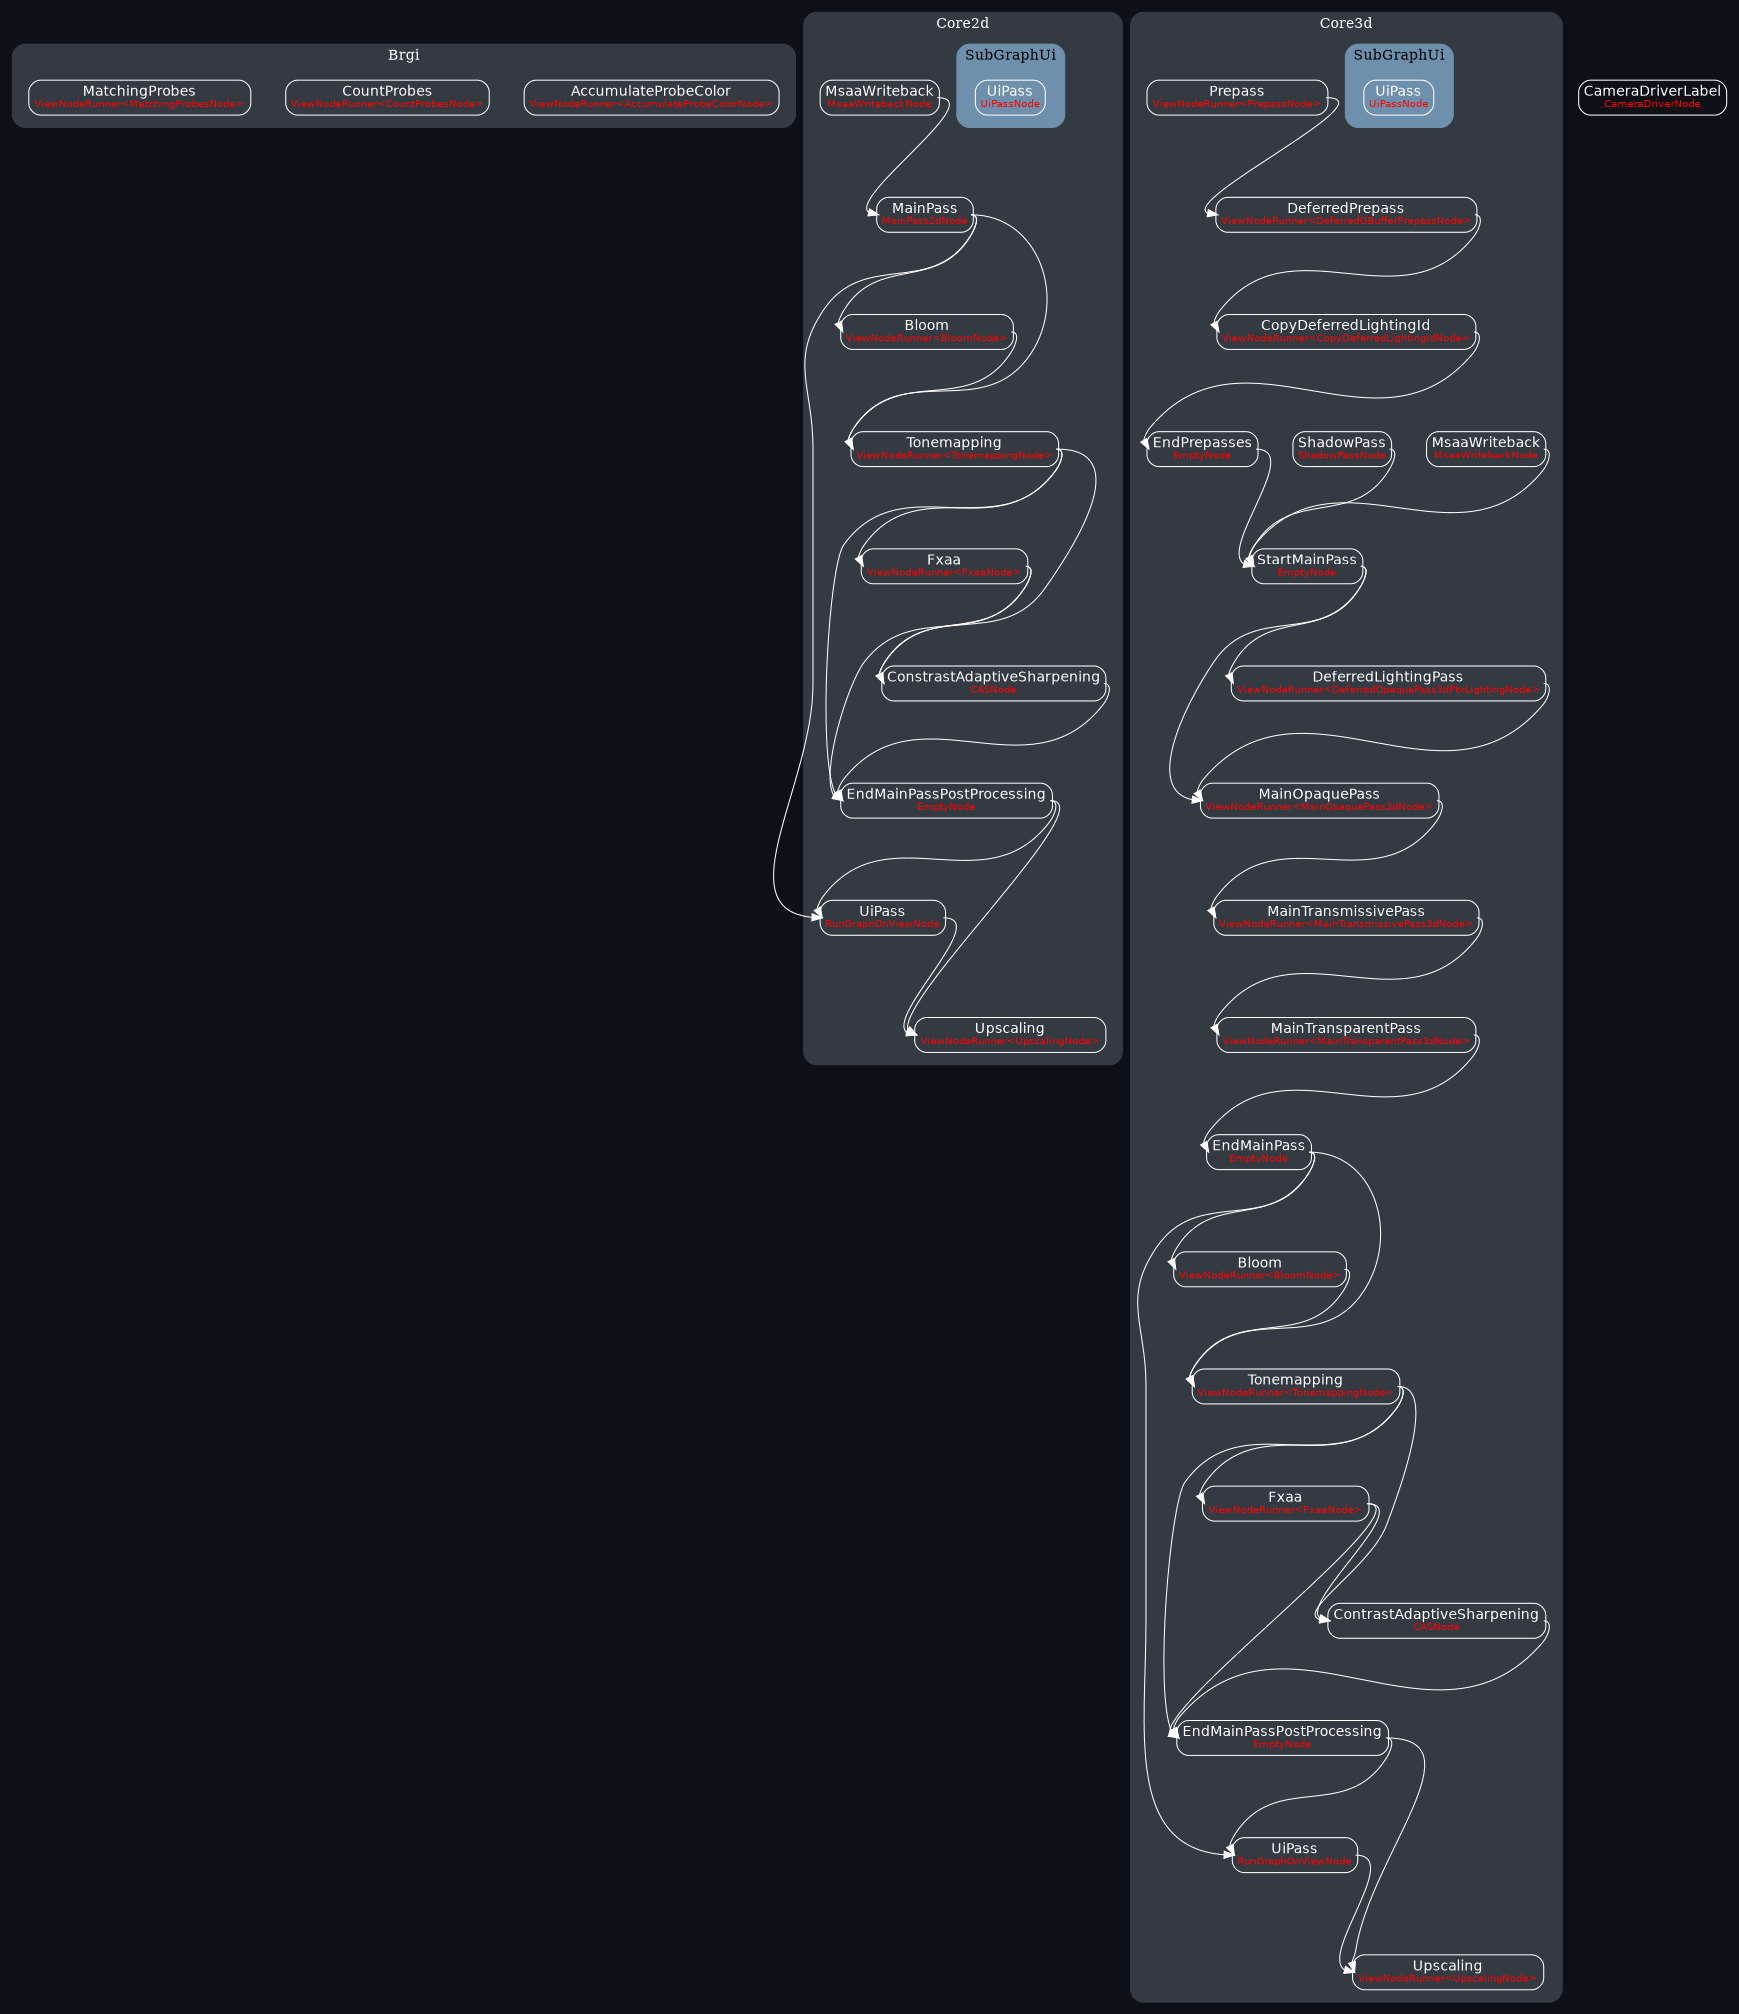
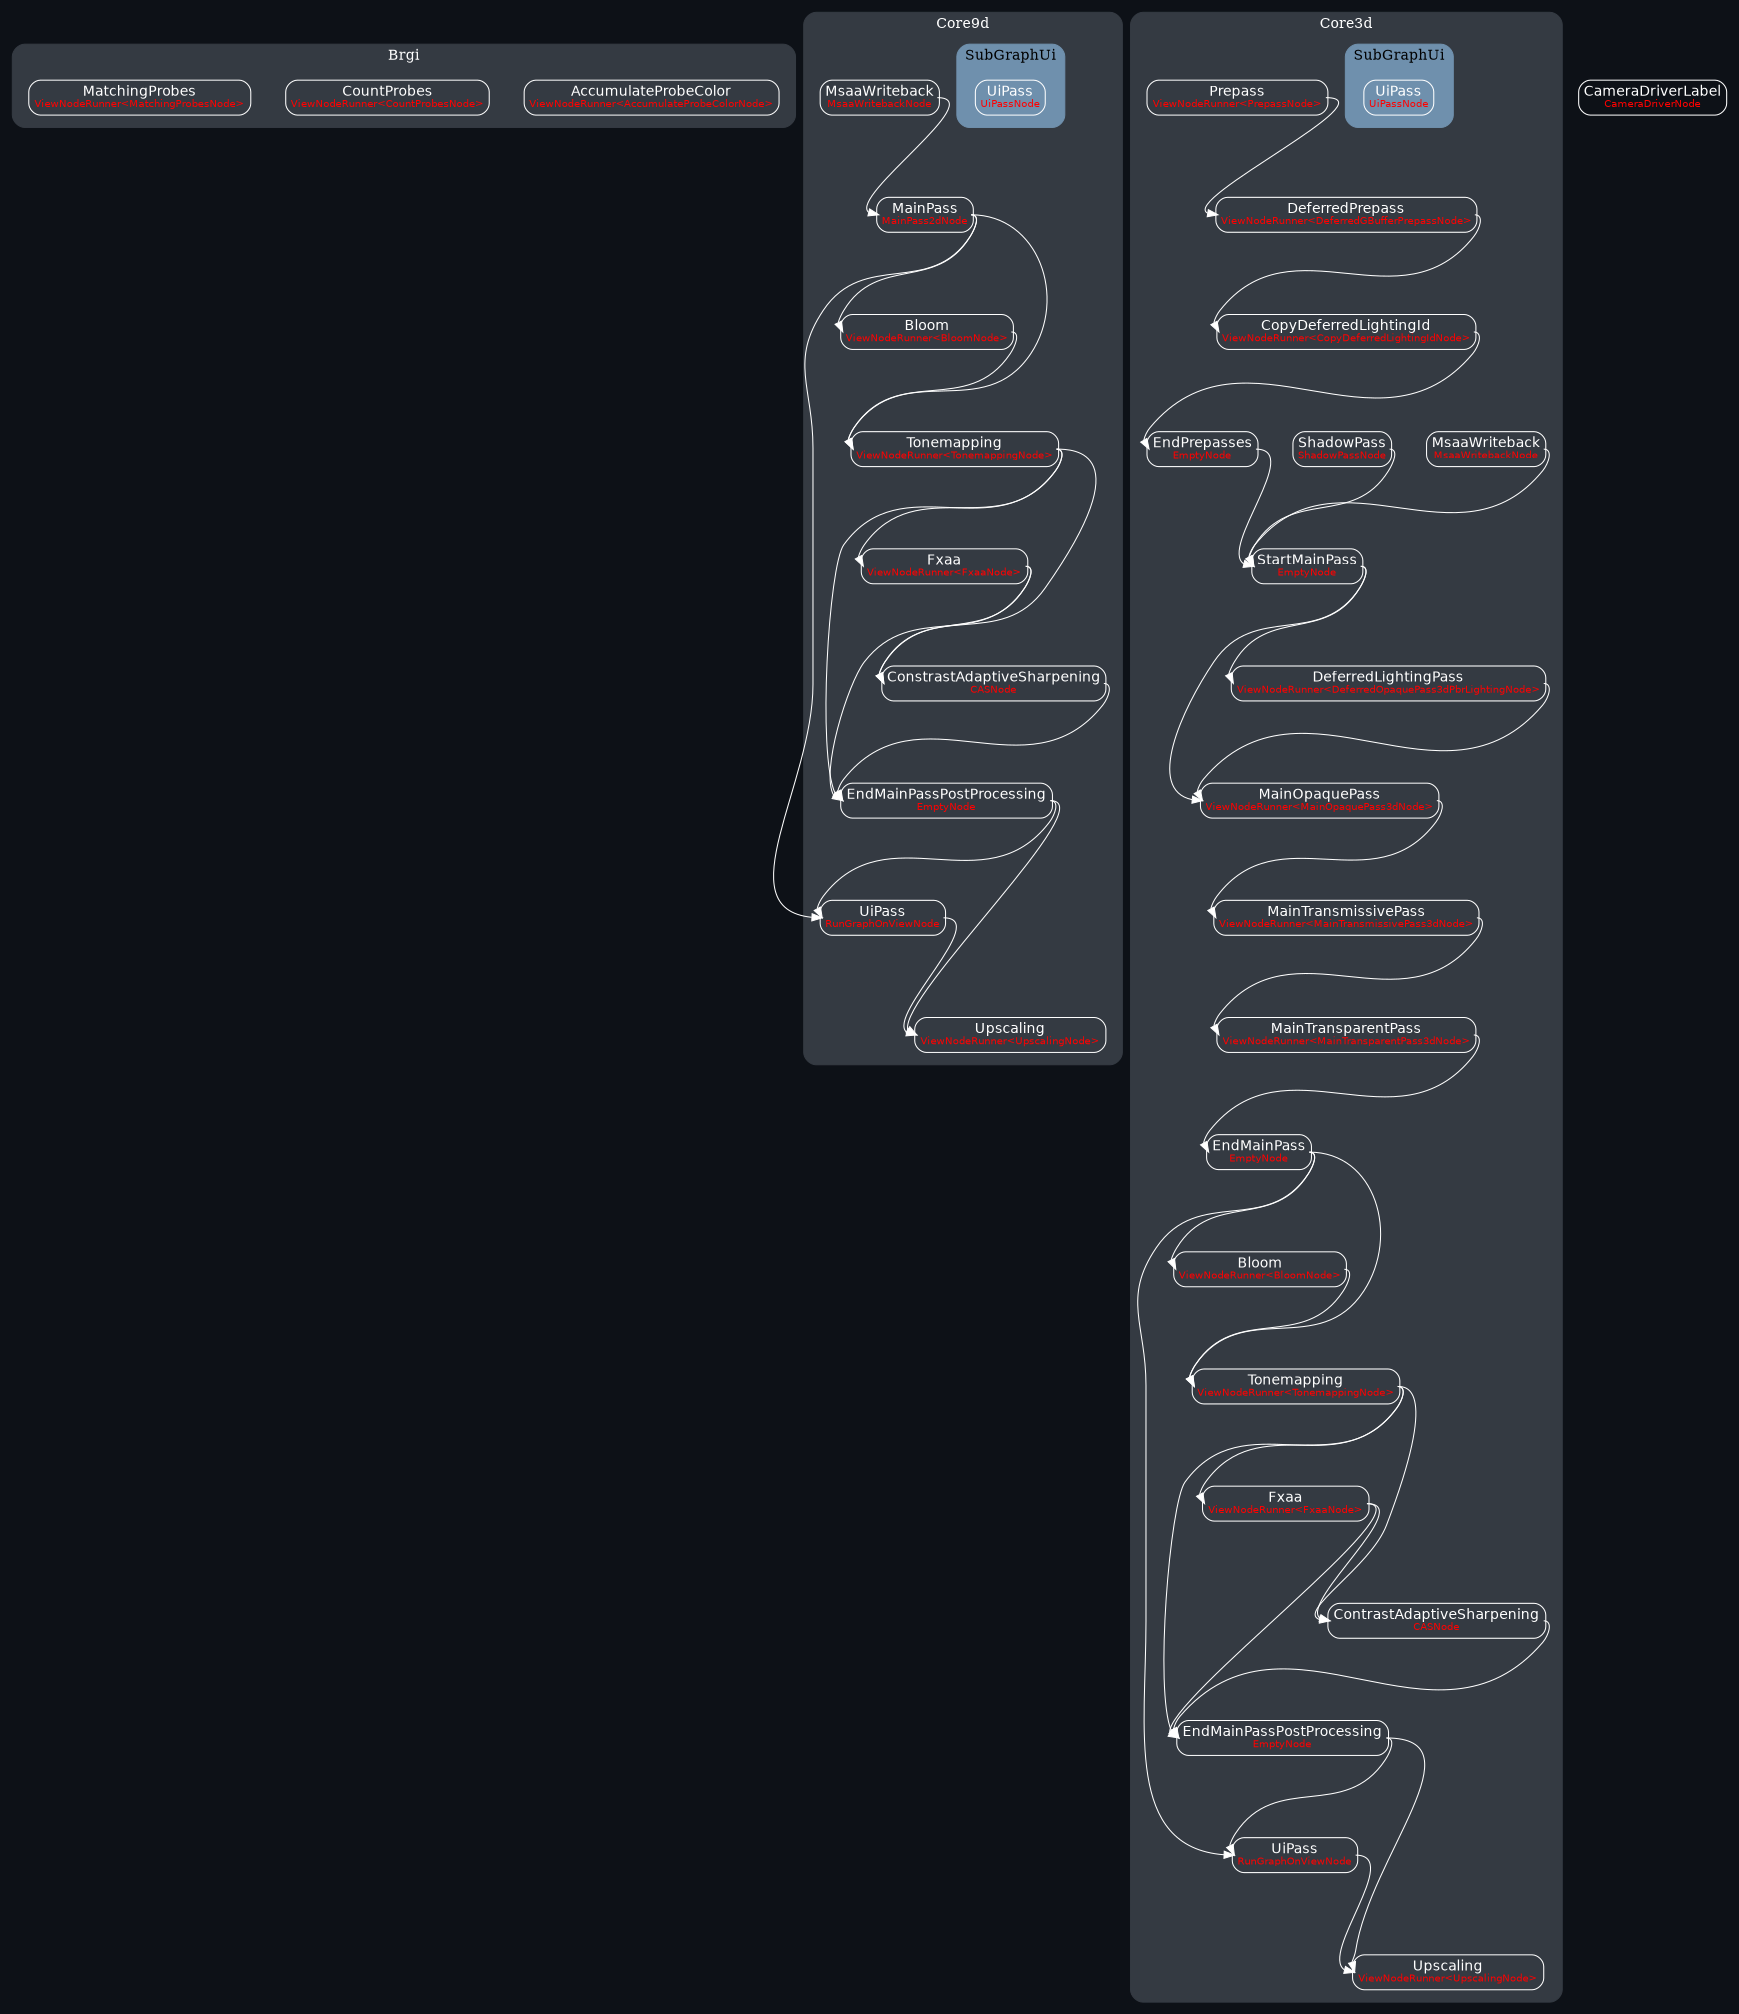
(963, 24) -> (963, 24)
